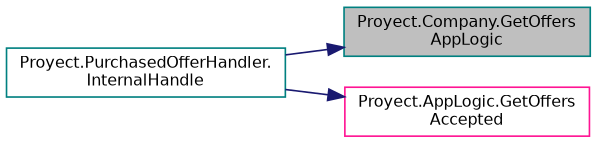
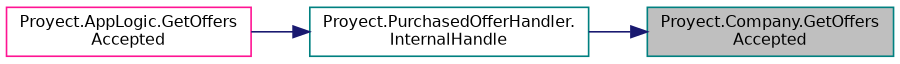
(467, 32) -> (770, 32)
(307, 92) -> (272, 32)
